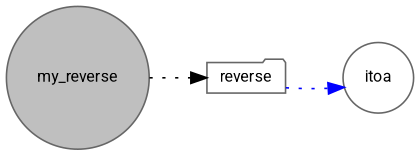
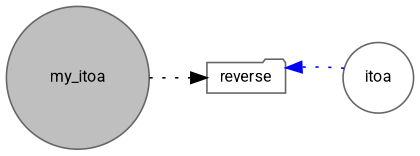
(78, 78) -> (78, 78)
(307, 89) -> (323, 67)
